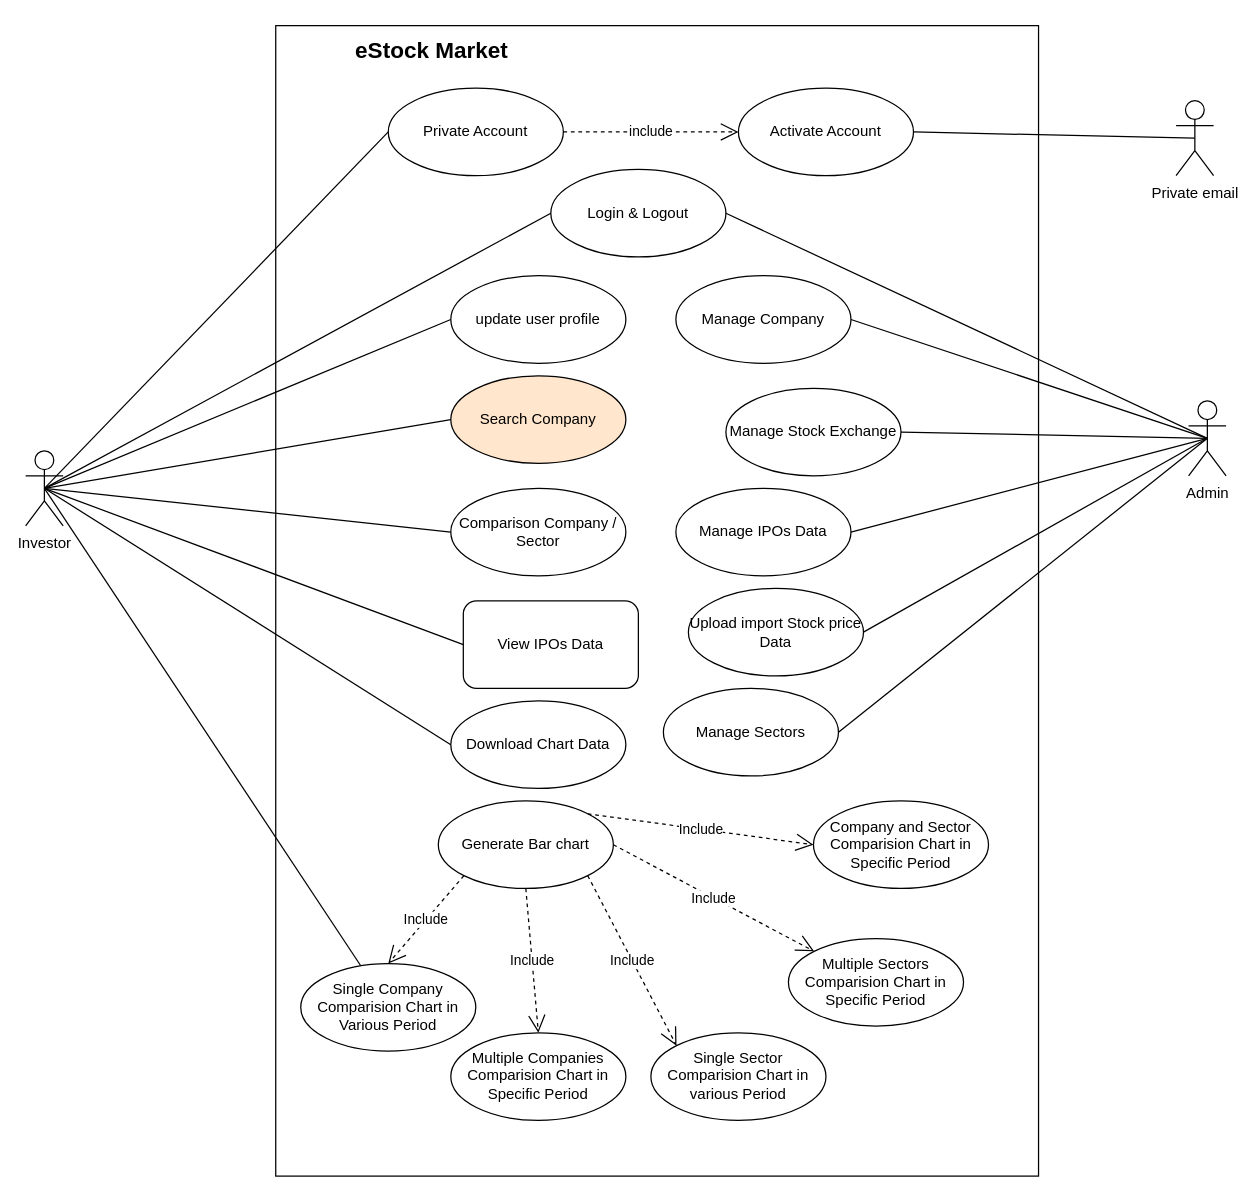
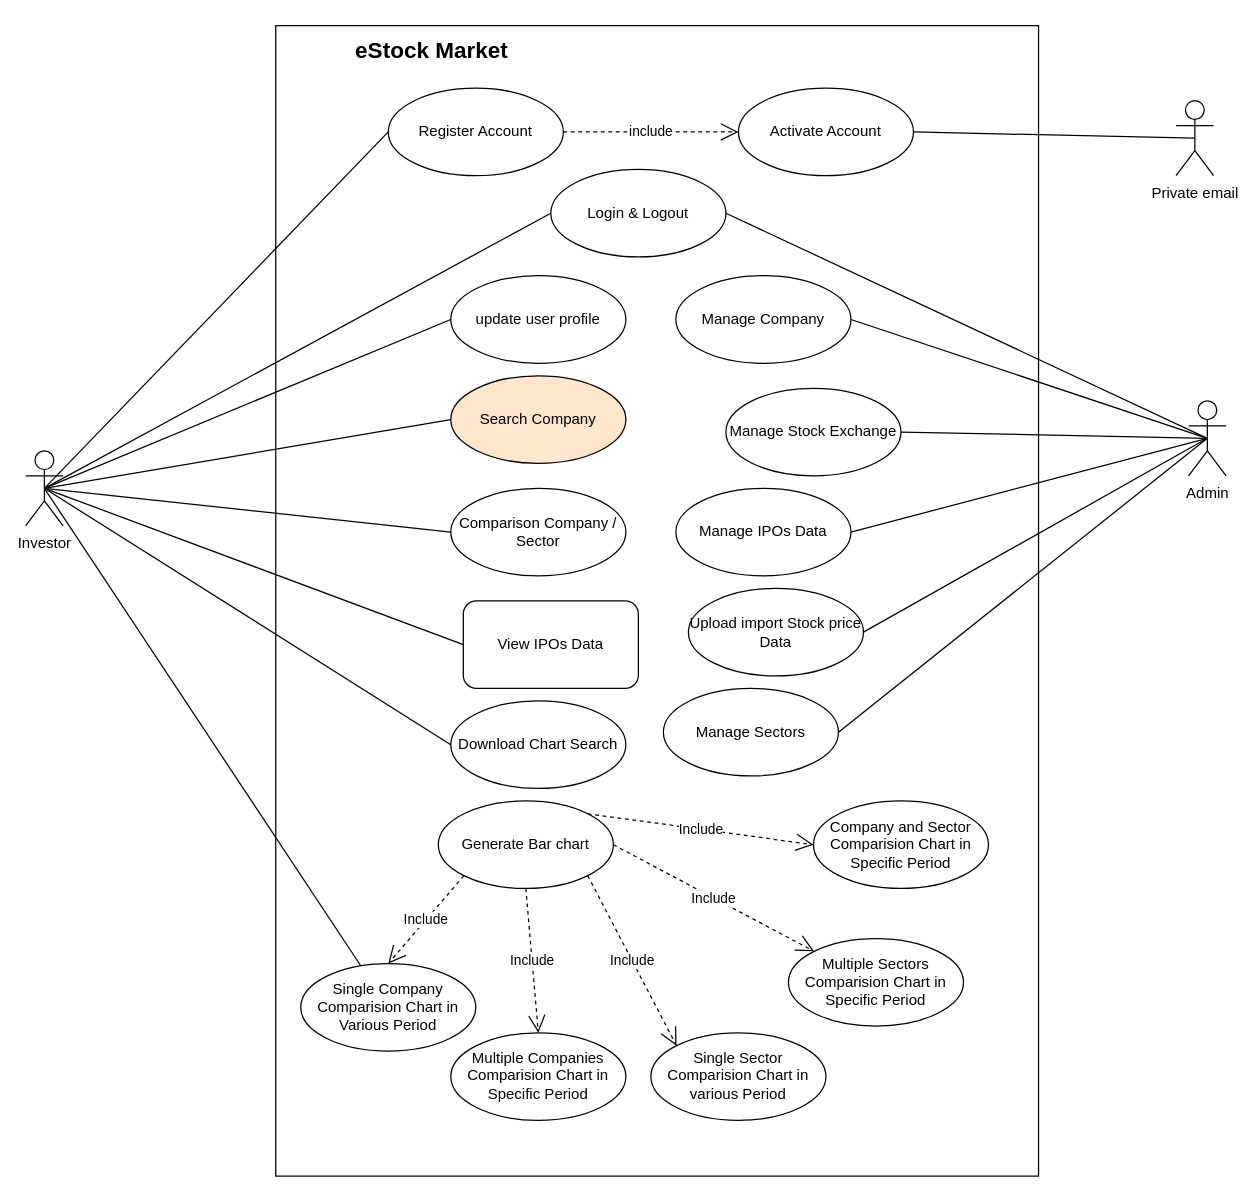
(476, 132) -> (476, 132)
(538, 744) -> (538, 744)
